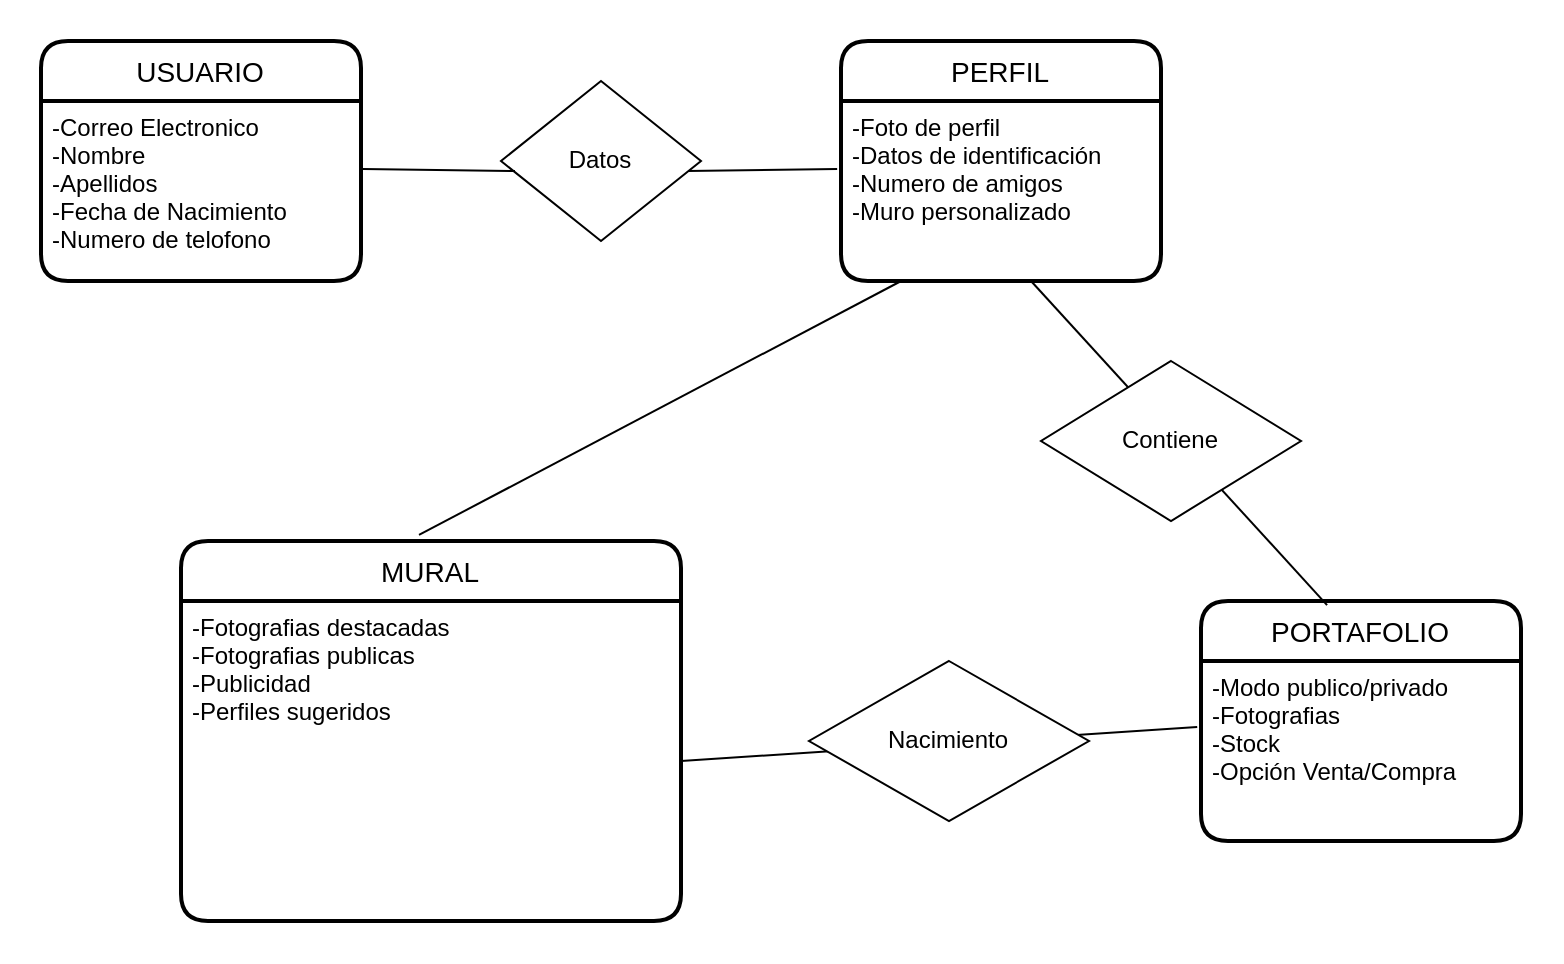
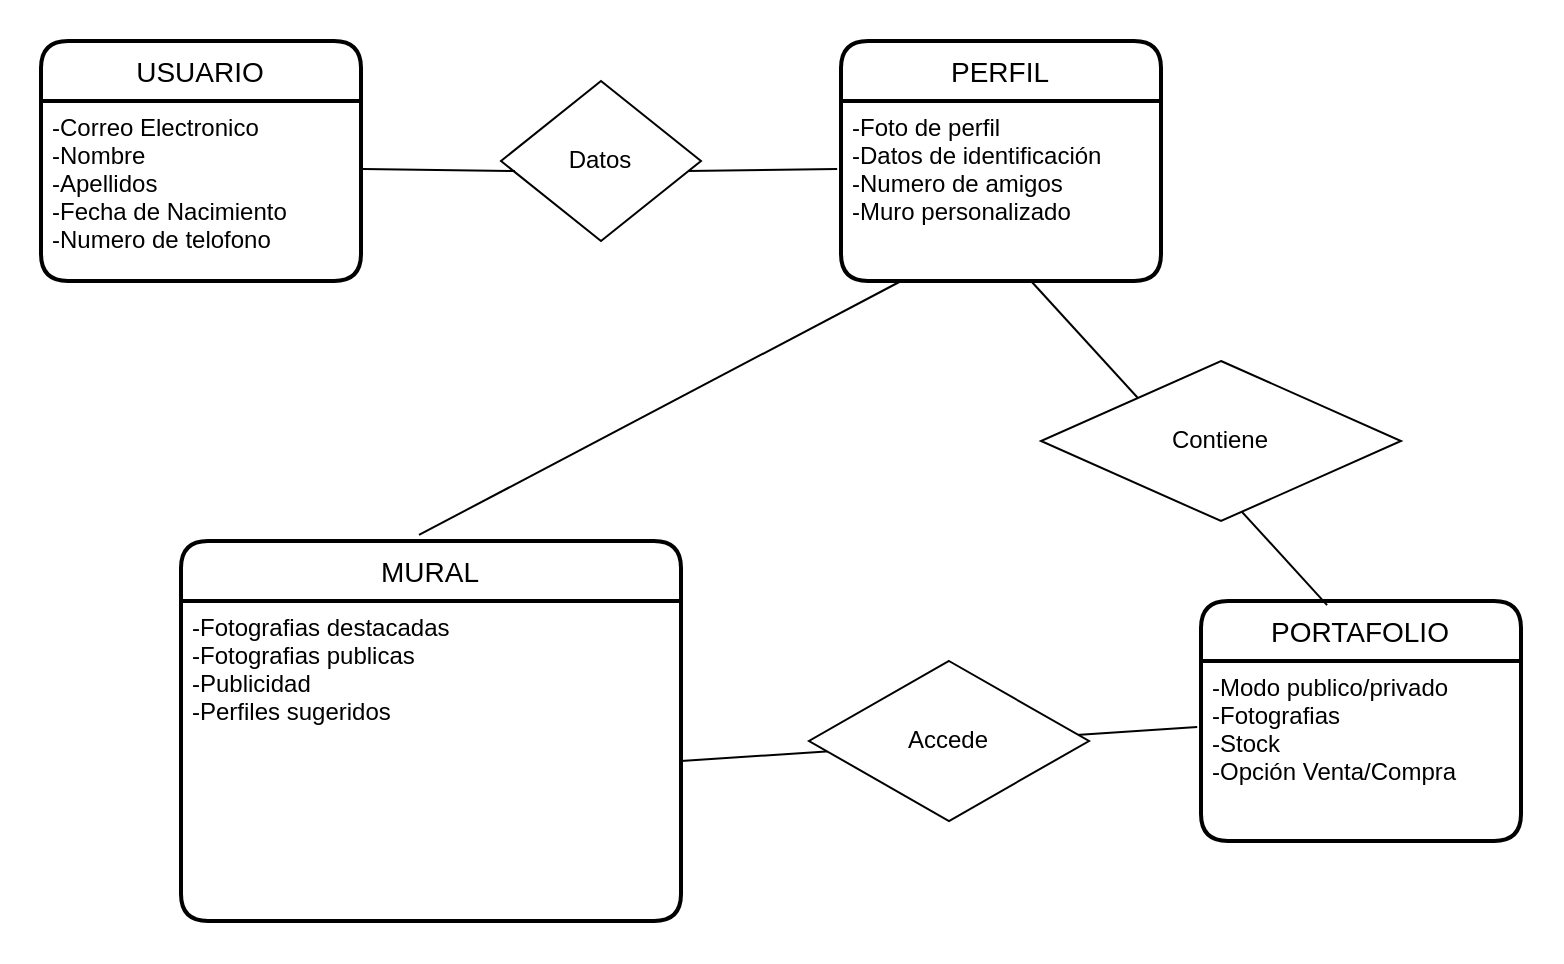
(1171, 441) -> (1221, 441)
(949, 741) -> (949, 741)
